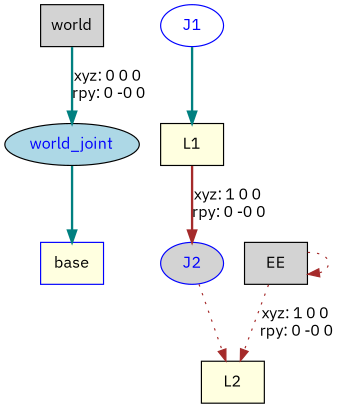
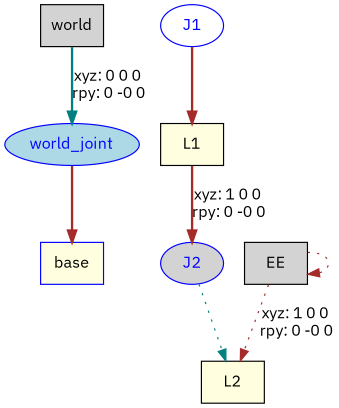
(192, 79) -> (192, 79)
(72, 144) -> (72, 144)
(72, 198) -> (72, 198)
(211, 317) -> (211, 317)
